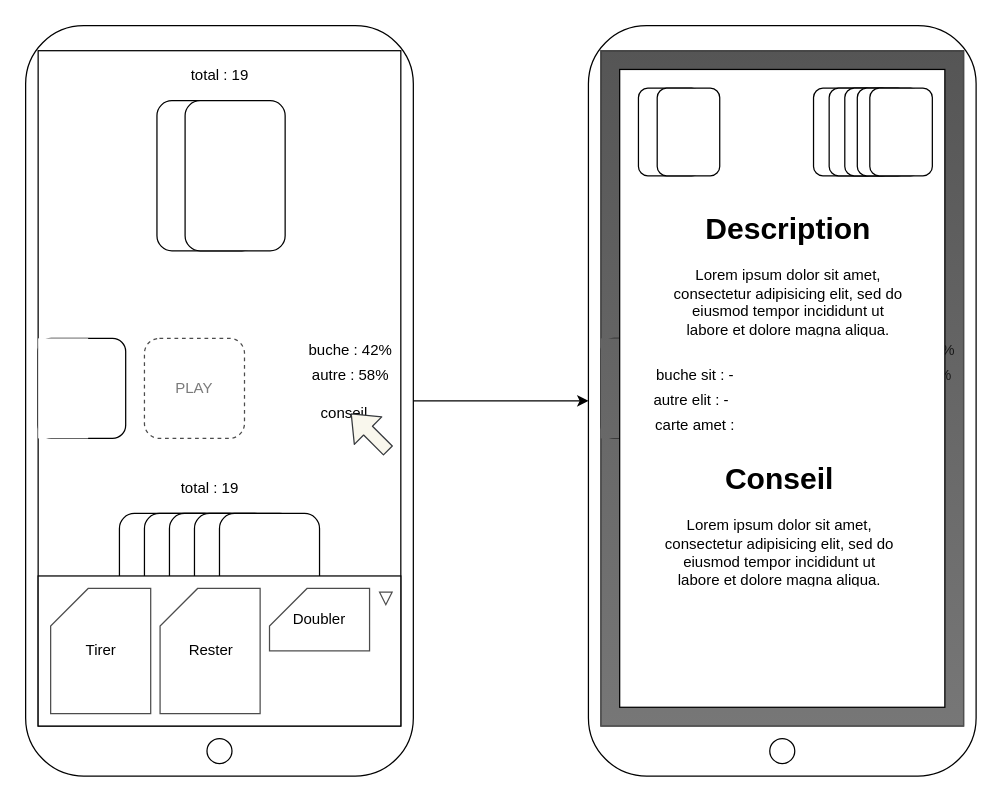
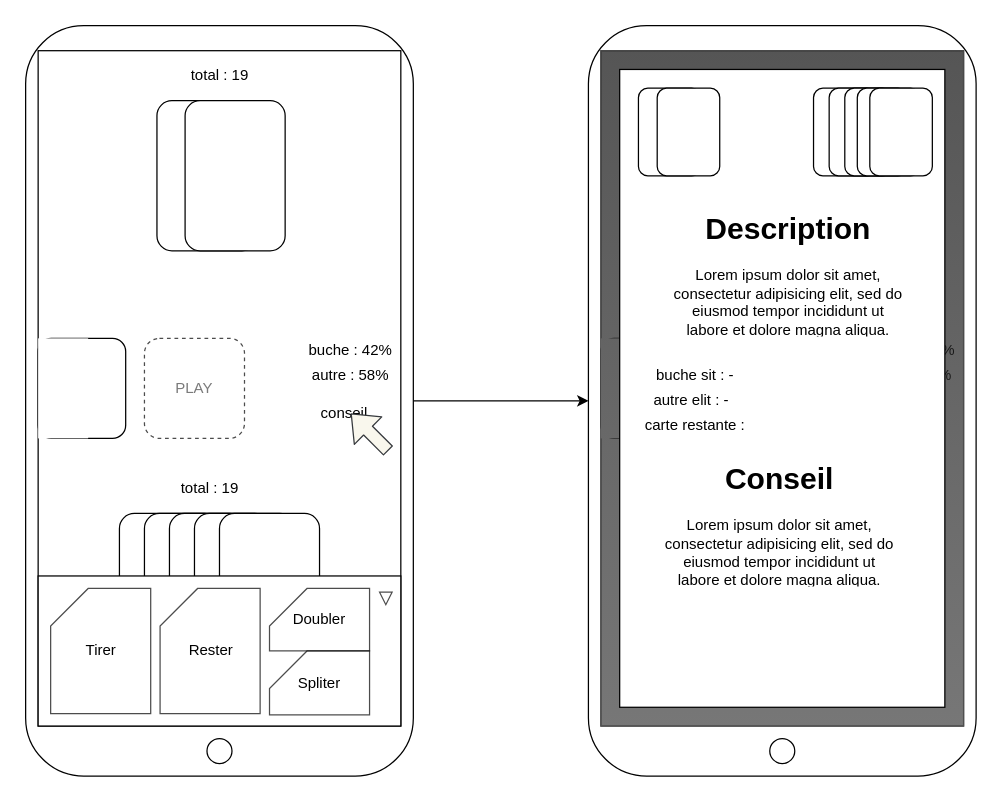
(695, 426) -> (695, 426)
none -> (319, 683)
